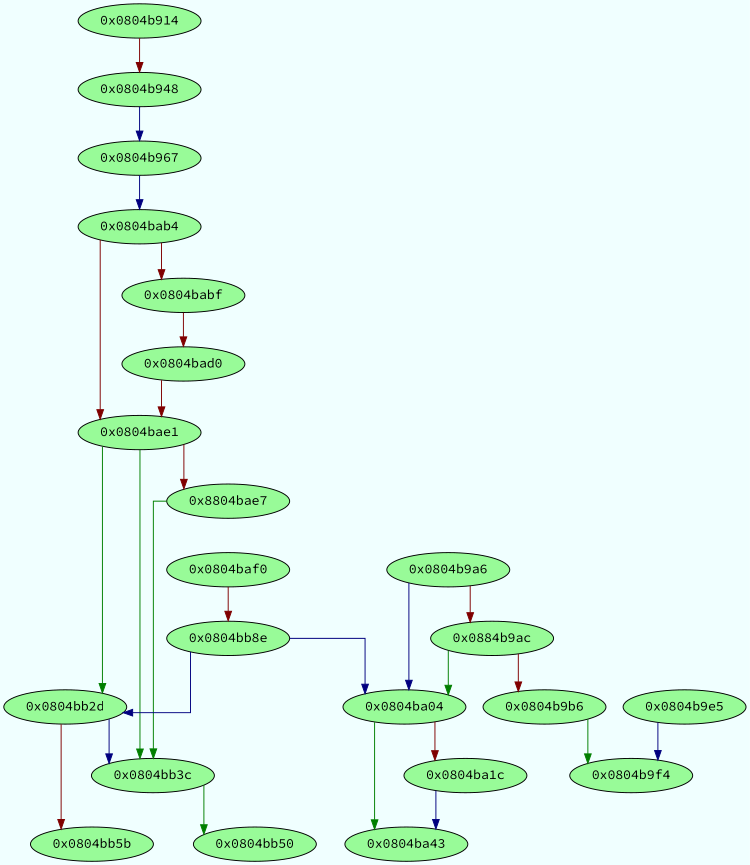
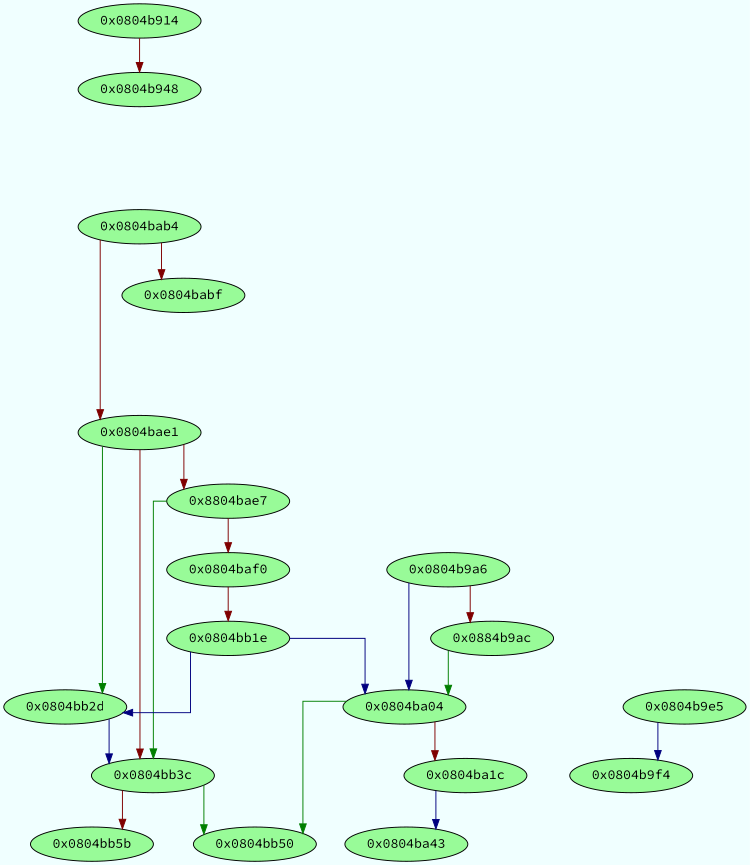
(140, 158) -> none
(183, 364) -> none
none -> (228, 531)
(140, 600) -> (140, 600)
(228, 638) -> (228, 638)
(545, 707) -> none
(375, 771) -> (303, 741)
(61, 772) -> (122, 805)
